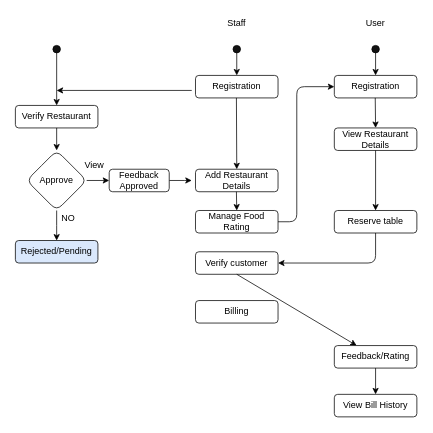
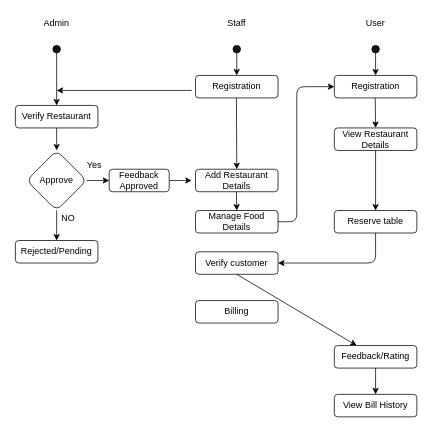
none -> (57, 23)
(95, 165) -> (95, 165)
(237, 222) -> (237, 222)
(57, 252) -> (57, 252)
